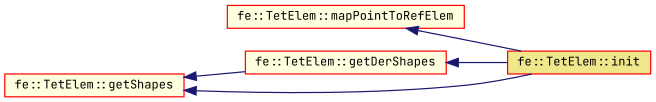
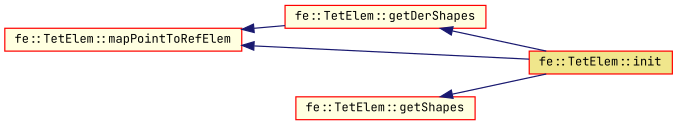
(221, 74) -> (269, 27)
